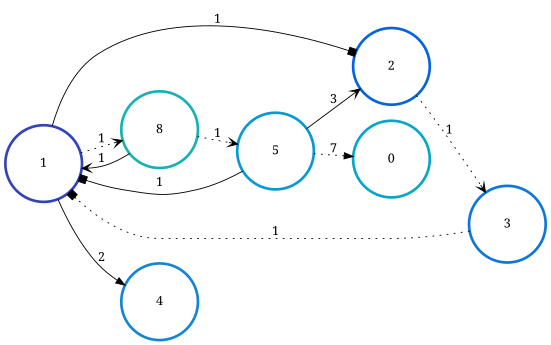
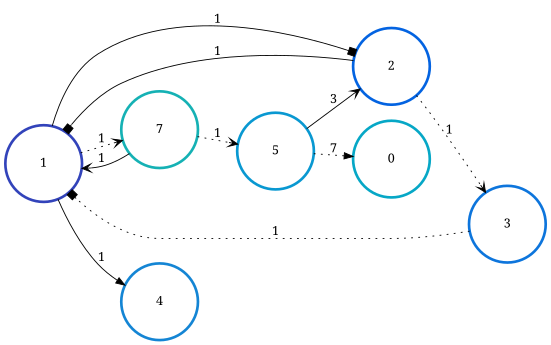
(160, 130) -> (160, 130)
(167, 194) -> (203, 60)
(102, 258) -> (102, 258)
